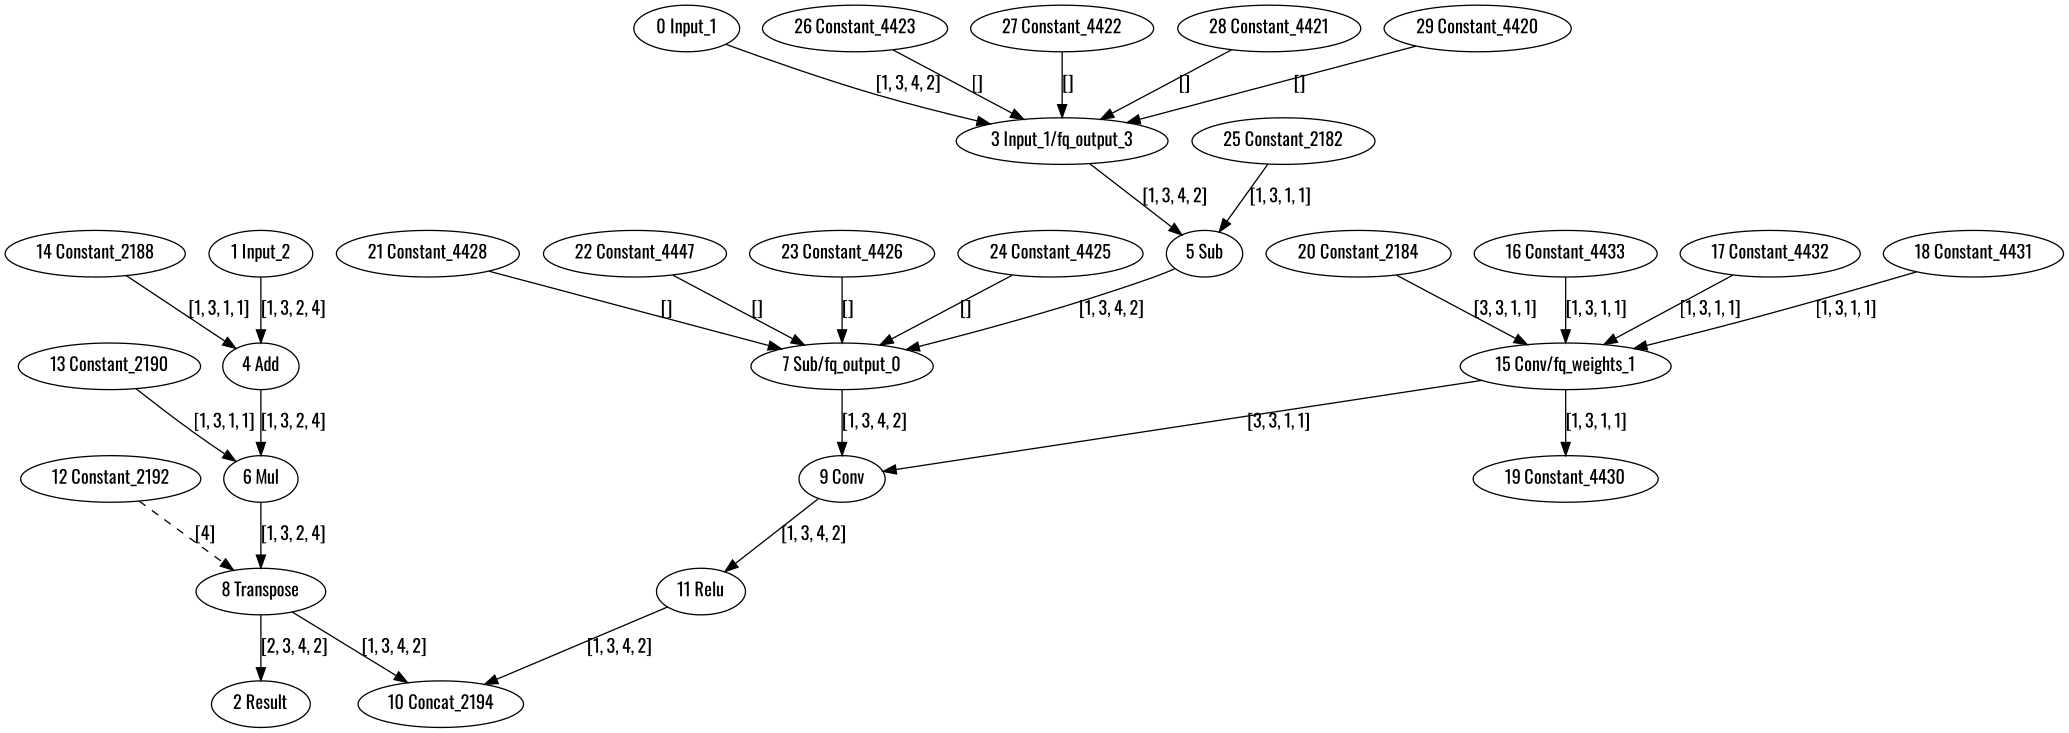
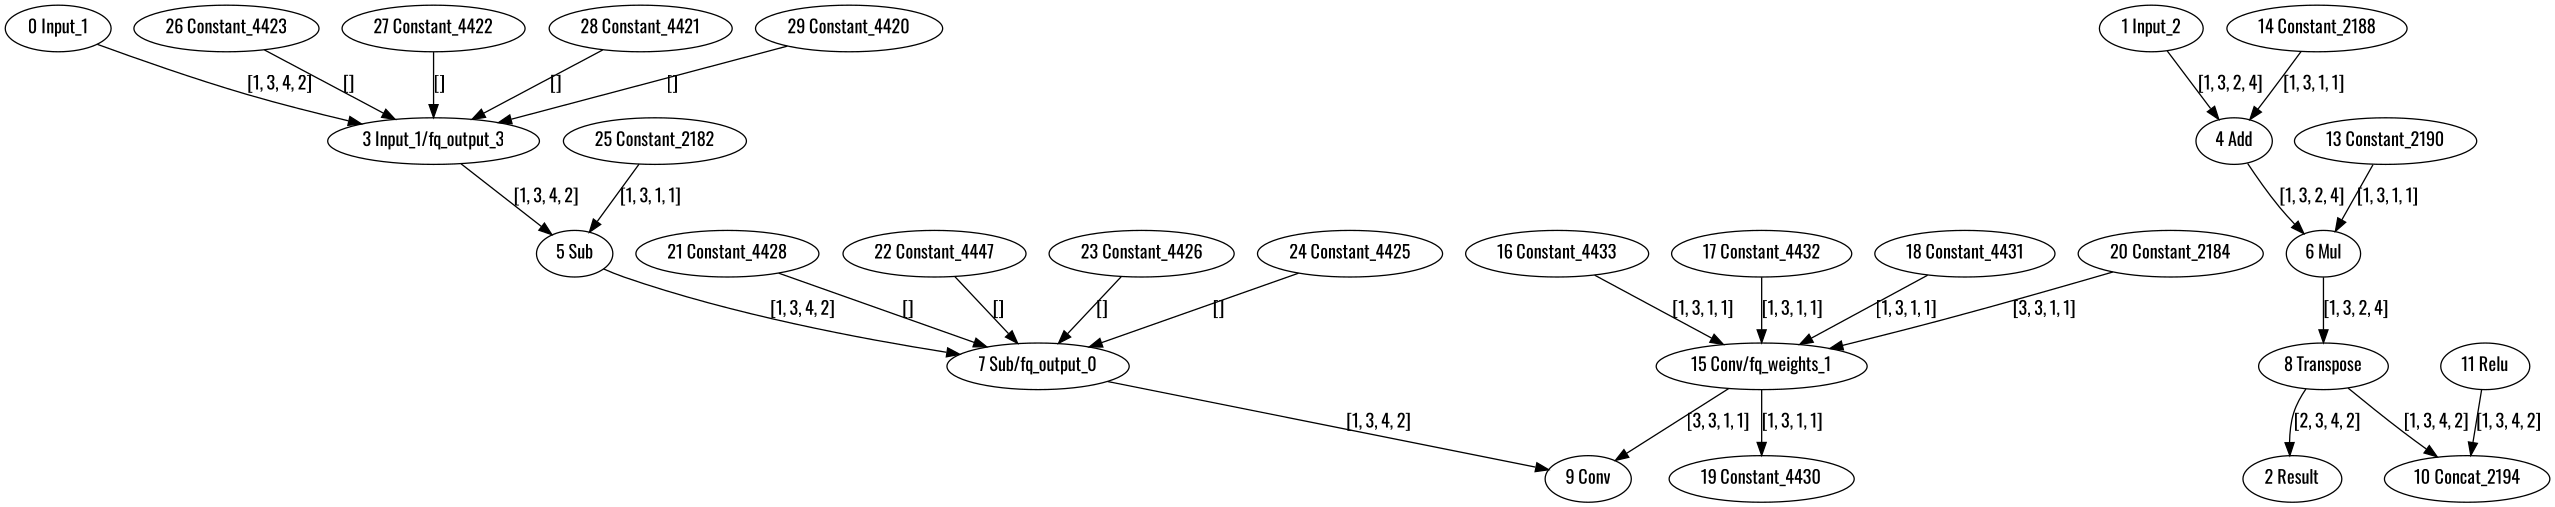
(111, 479) -> none
(777, 531) -> none
